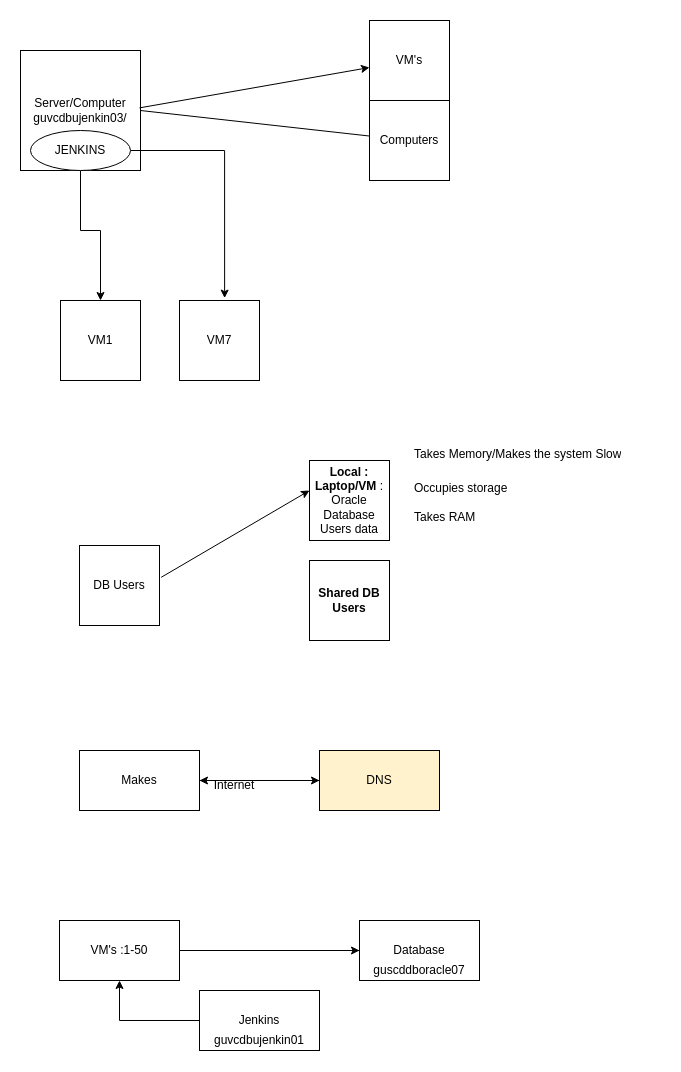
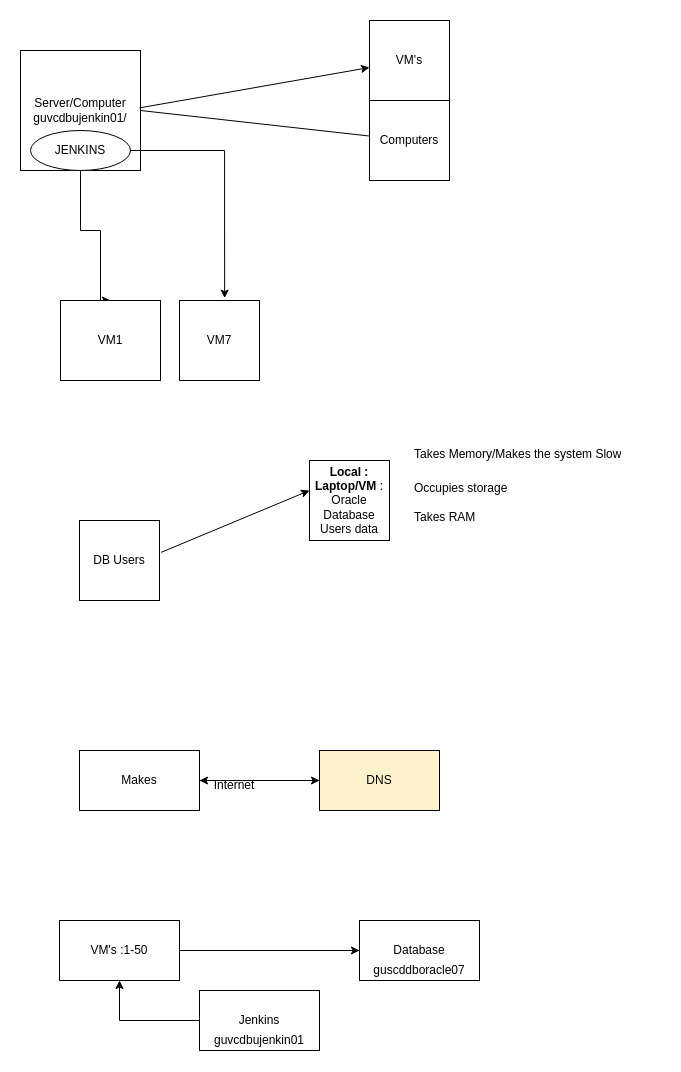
(81, 111) -> (81, 111)
(101, 341) -> (111, 341)
(120, 586) -> (120, 561)
(350, 601) -> none
